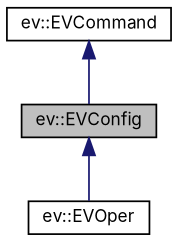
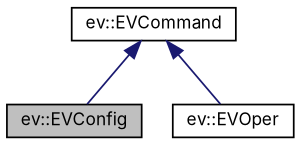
(89, 178) -> (199, 79)
